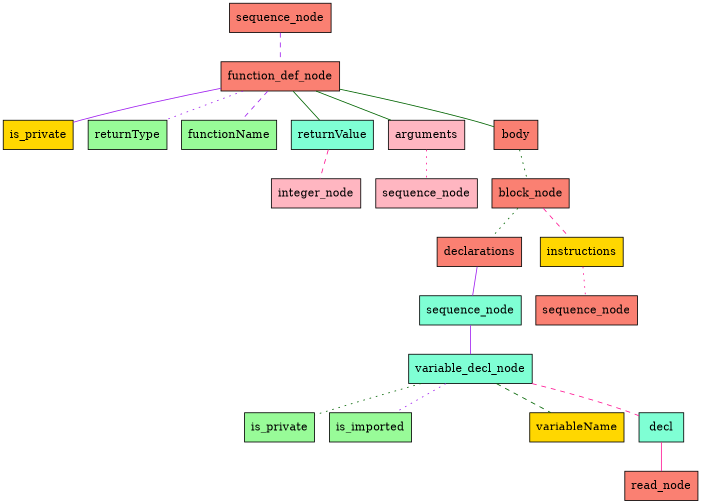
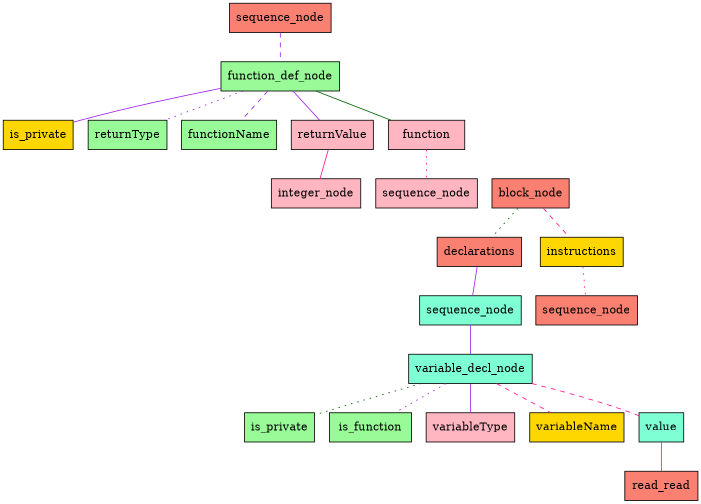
(280, 76) -> (280, 76)
(306, 106) -> (306, 106)
(332, 135) -> (332, 135)
(427, 135) -> (427, 135)
(516, 135) -> none
(324, 164) -> (324, 164)
(524, 398) -> (524, 398)
(370, 427) -> (370, 427)
none -> (470, 427)
(661, 427) -> (661, 427)
(661, 486) -> (661, 486)
